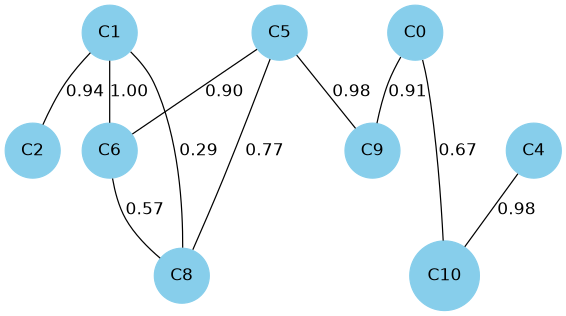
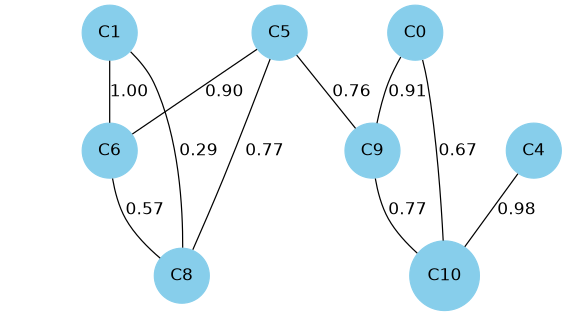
(352, 92) -> (352, 92)
(33, 151) -> none
none -> (389, 220)
